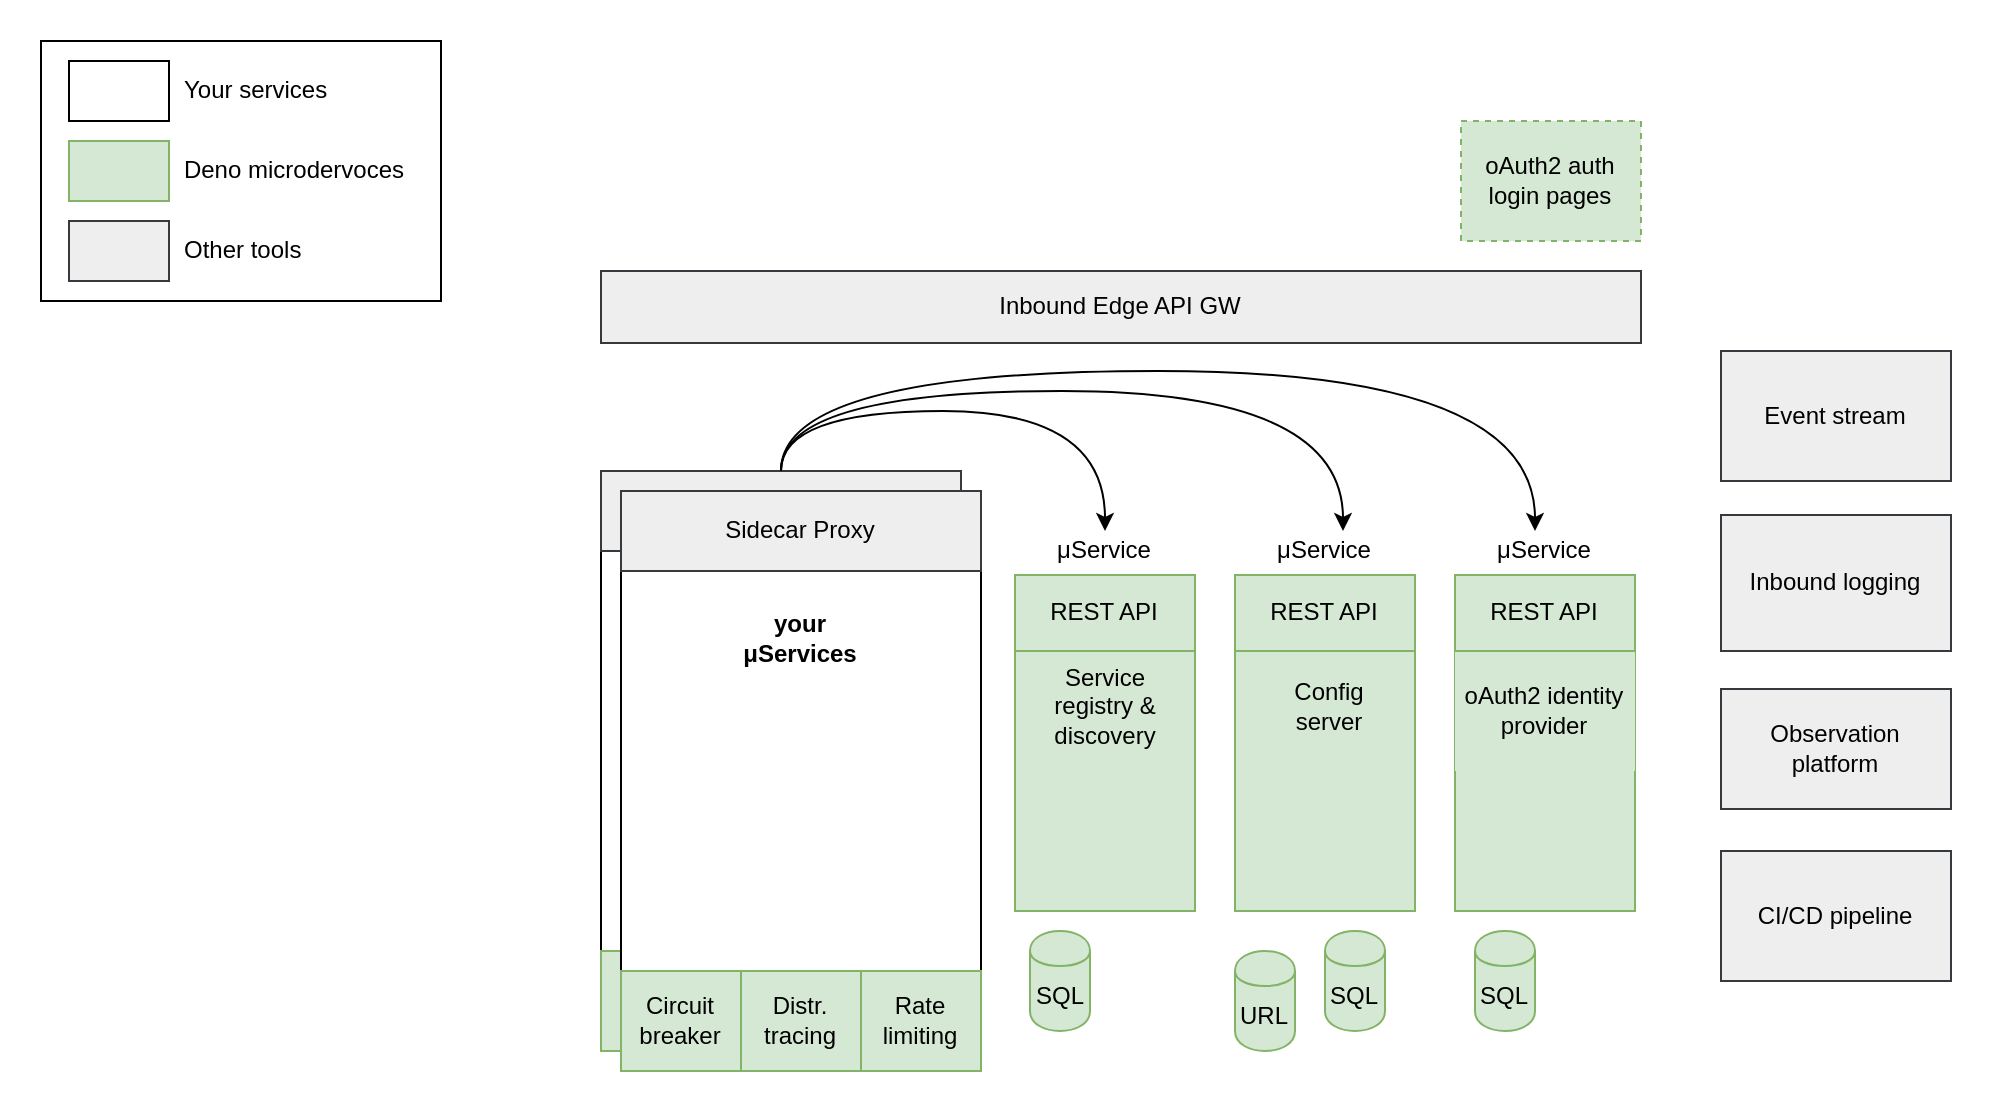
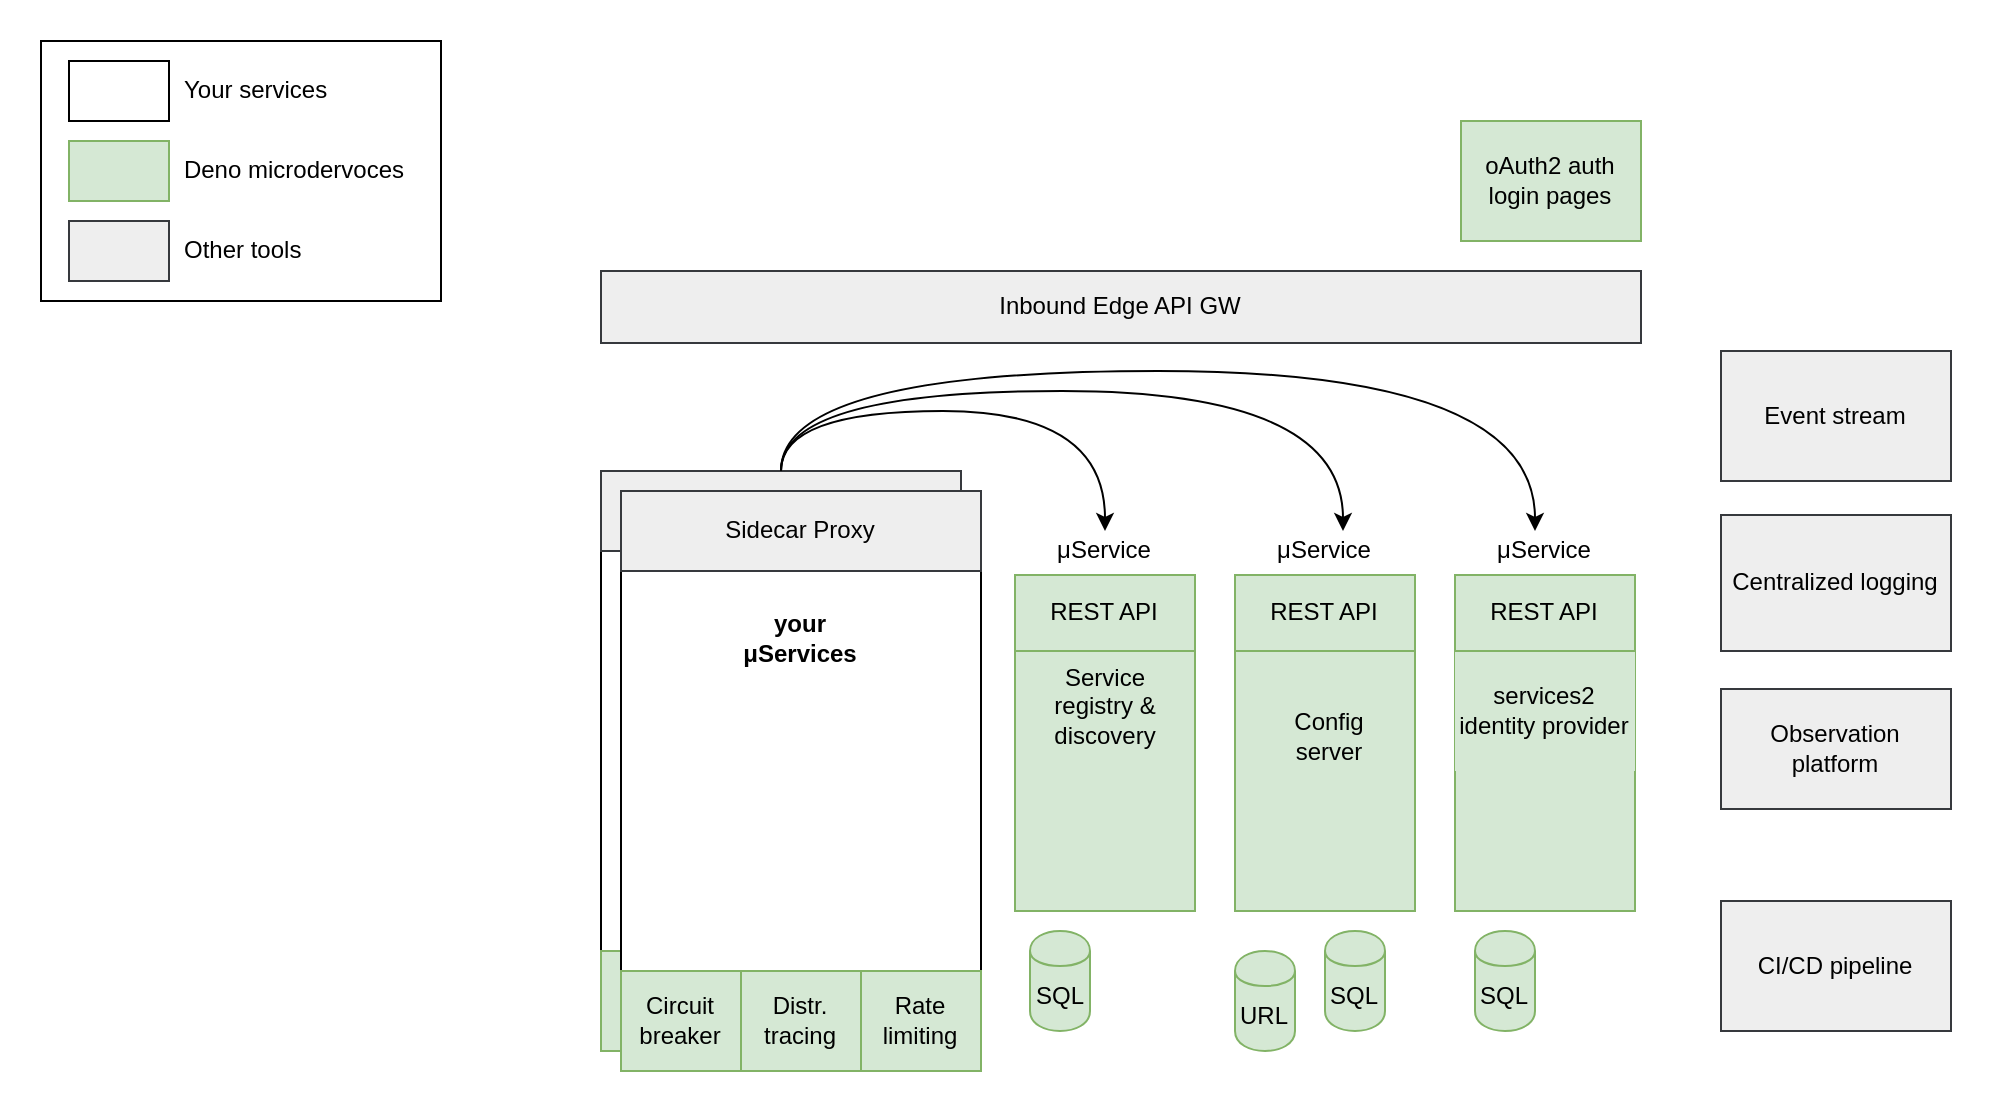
(1551, 181) -> (1551, 181)
(1836, 583) -> (1836, 583)
(1330, 707) -> (1330, 737)
(1545, 711) -> (1545, 711)
(1836, 916) -> (1836, 966)
